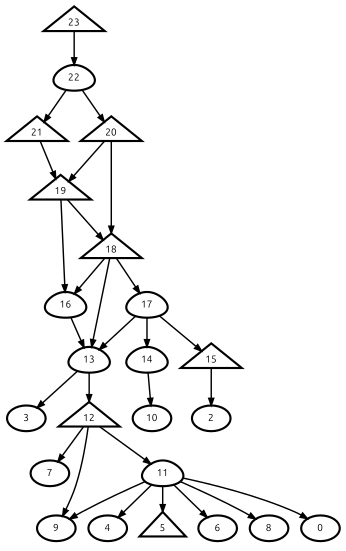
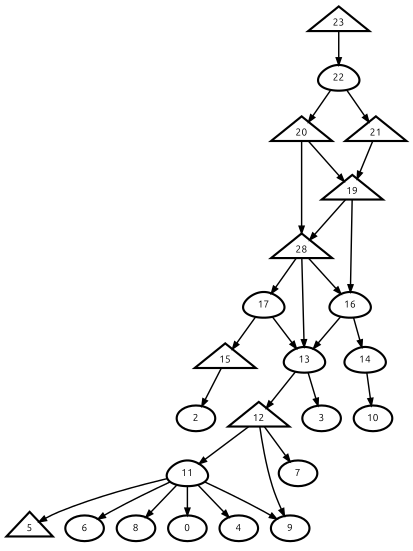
(111, 250) -> (302, 250)
(147, 329) -> (357, 329)
